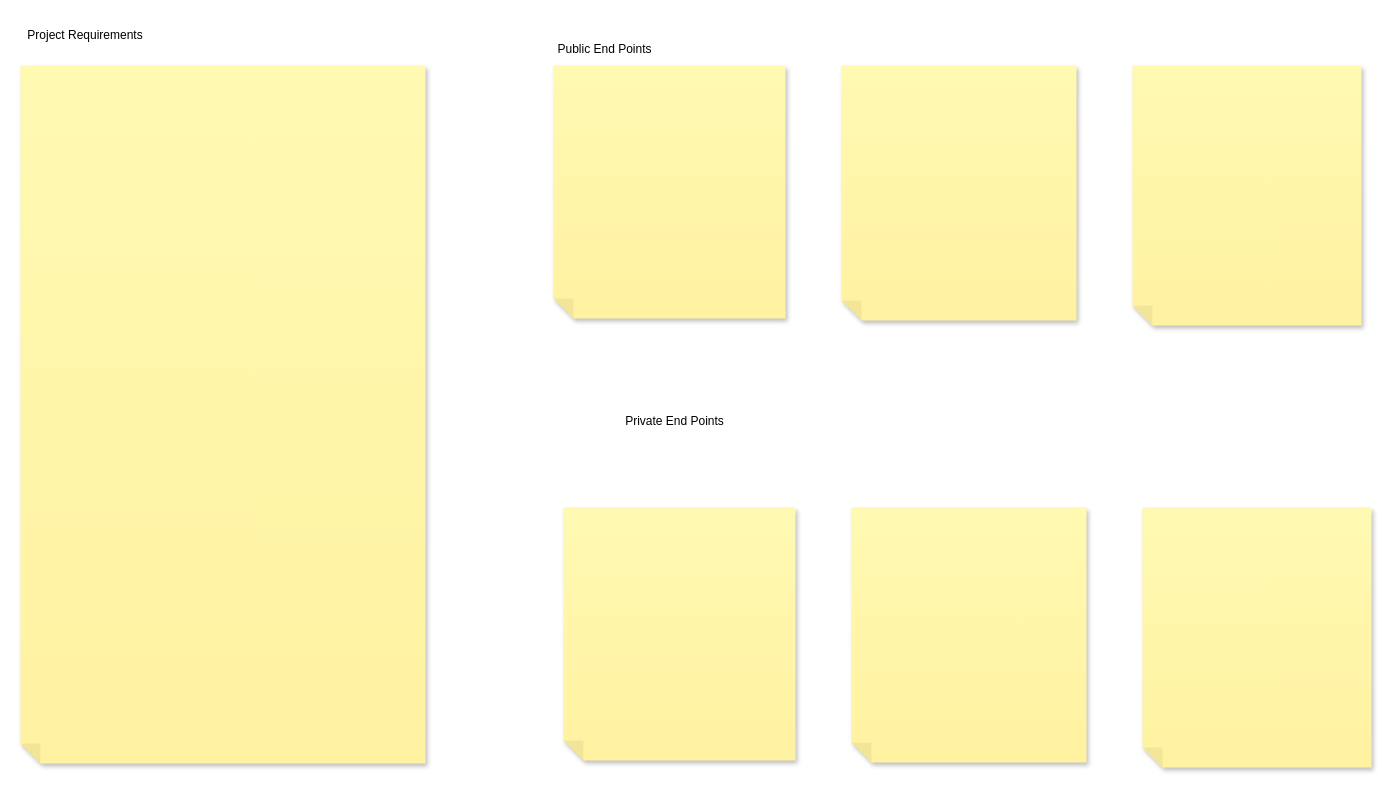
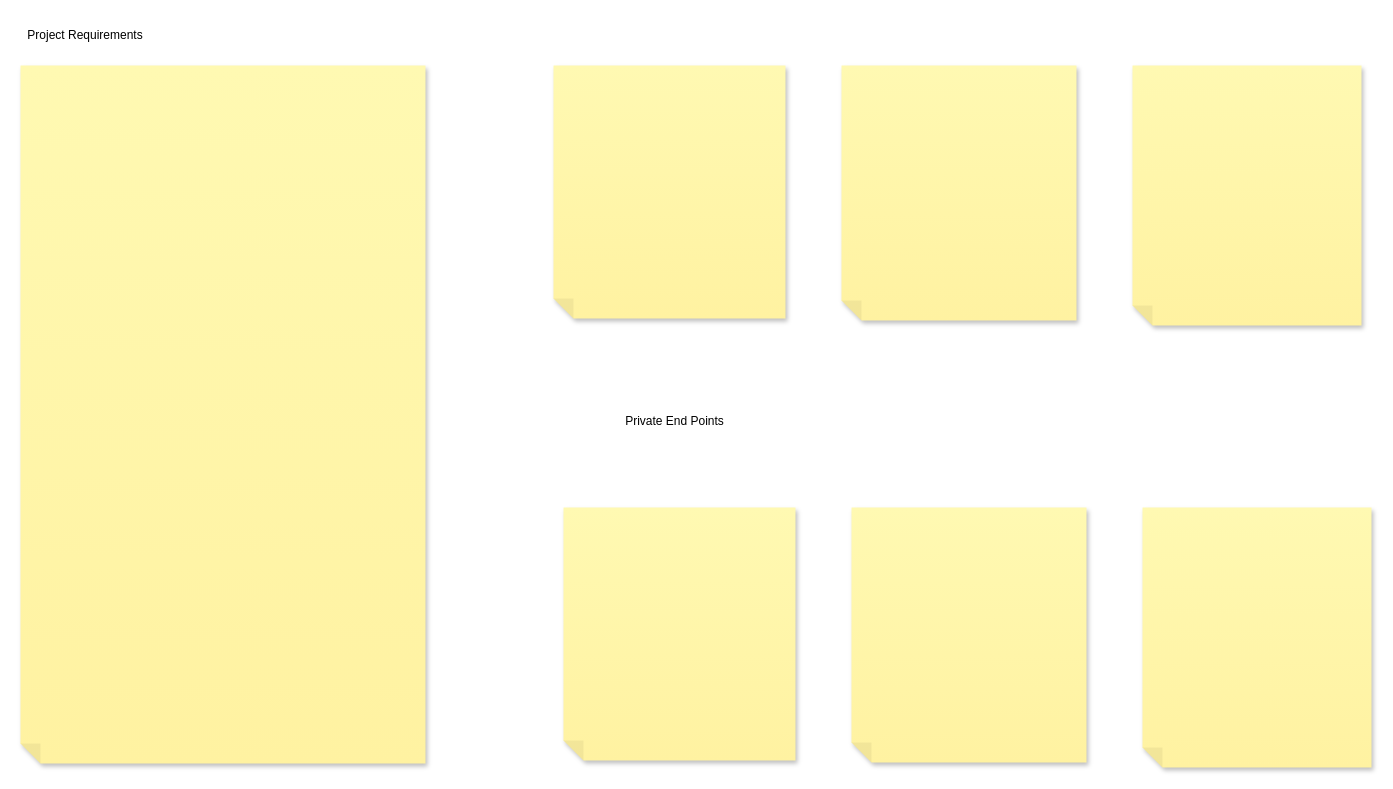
(605, 50) -> none
